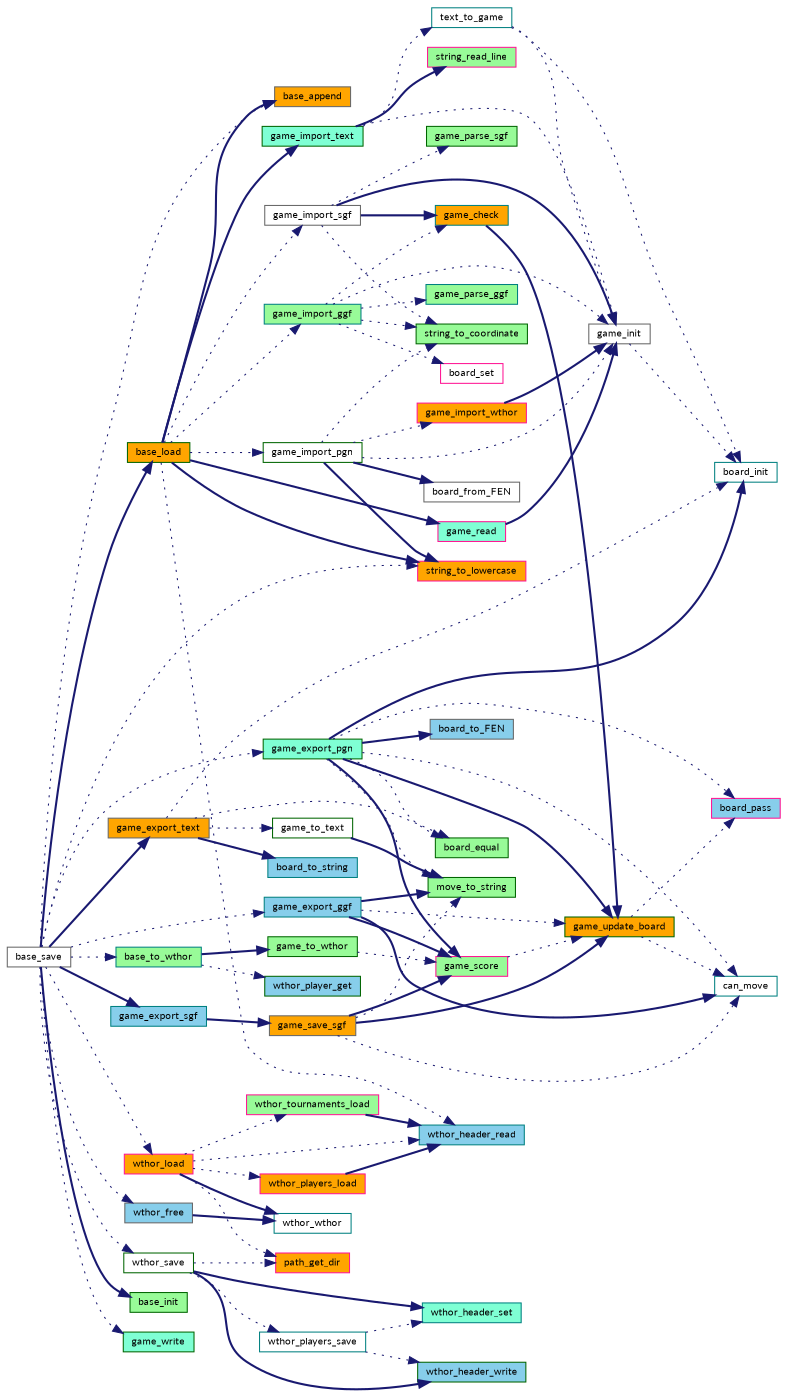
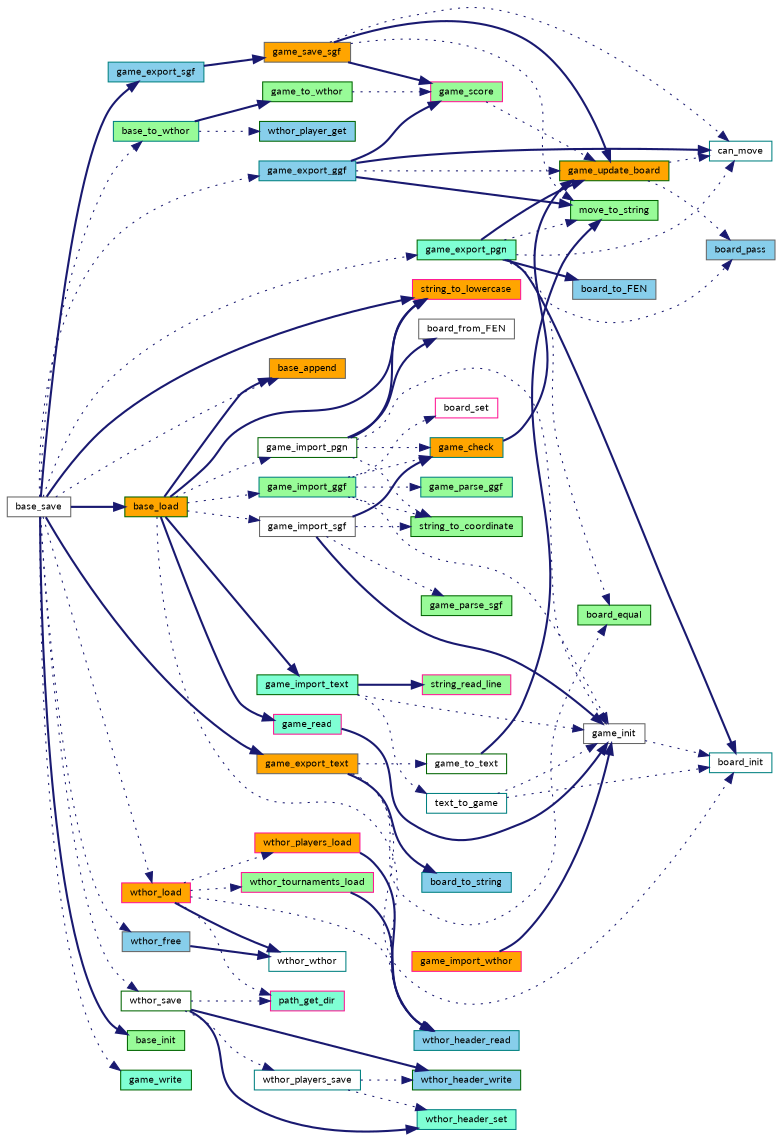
(387, 434) -> (383, 448)
(154, 680) -> (204, 365)
(746, 808) -> (741, 250)
(400, 867) -> none
(313, 1263) -> (307, 1001)
